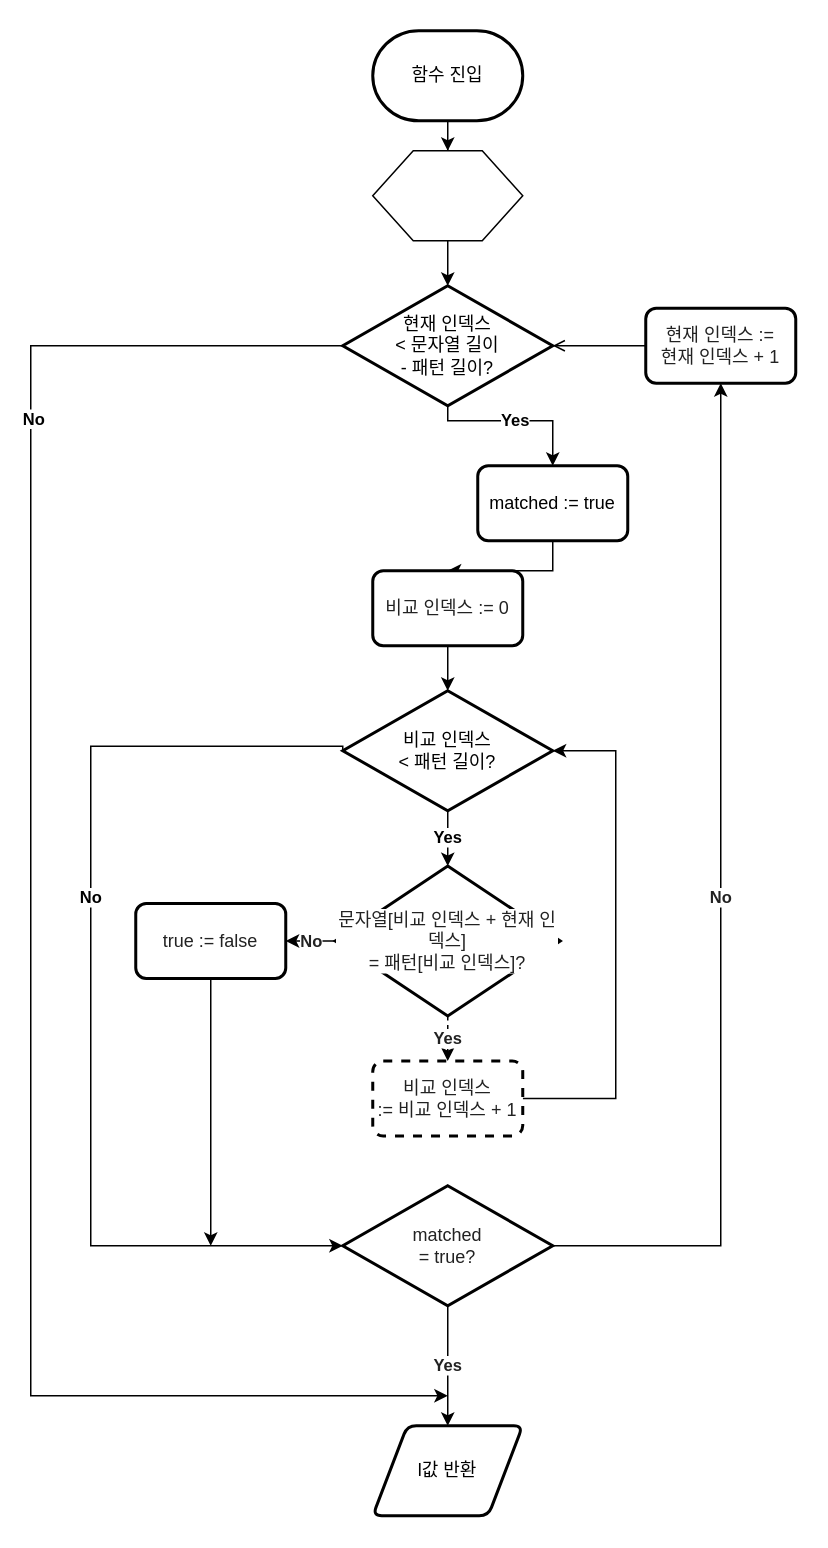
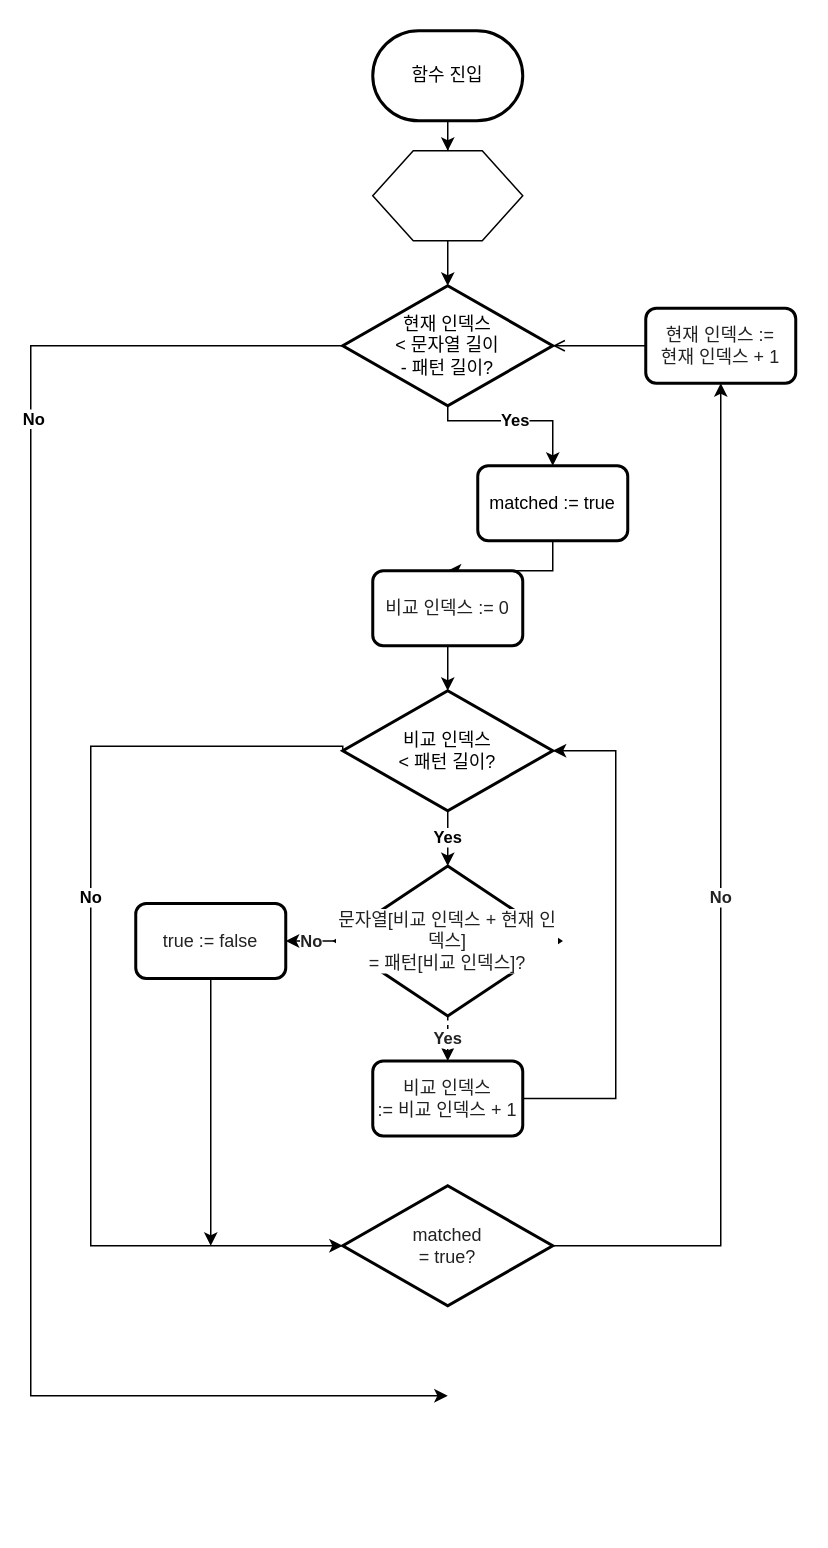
(448, 1099) -> (448, 1099)
(448, 1361) -> none
(448, 1471) -> none
